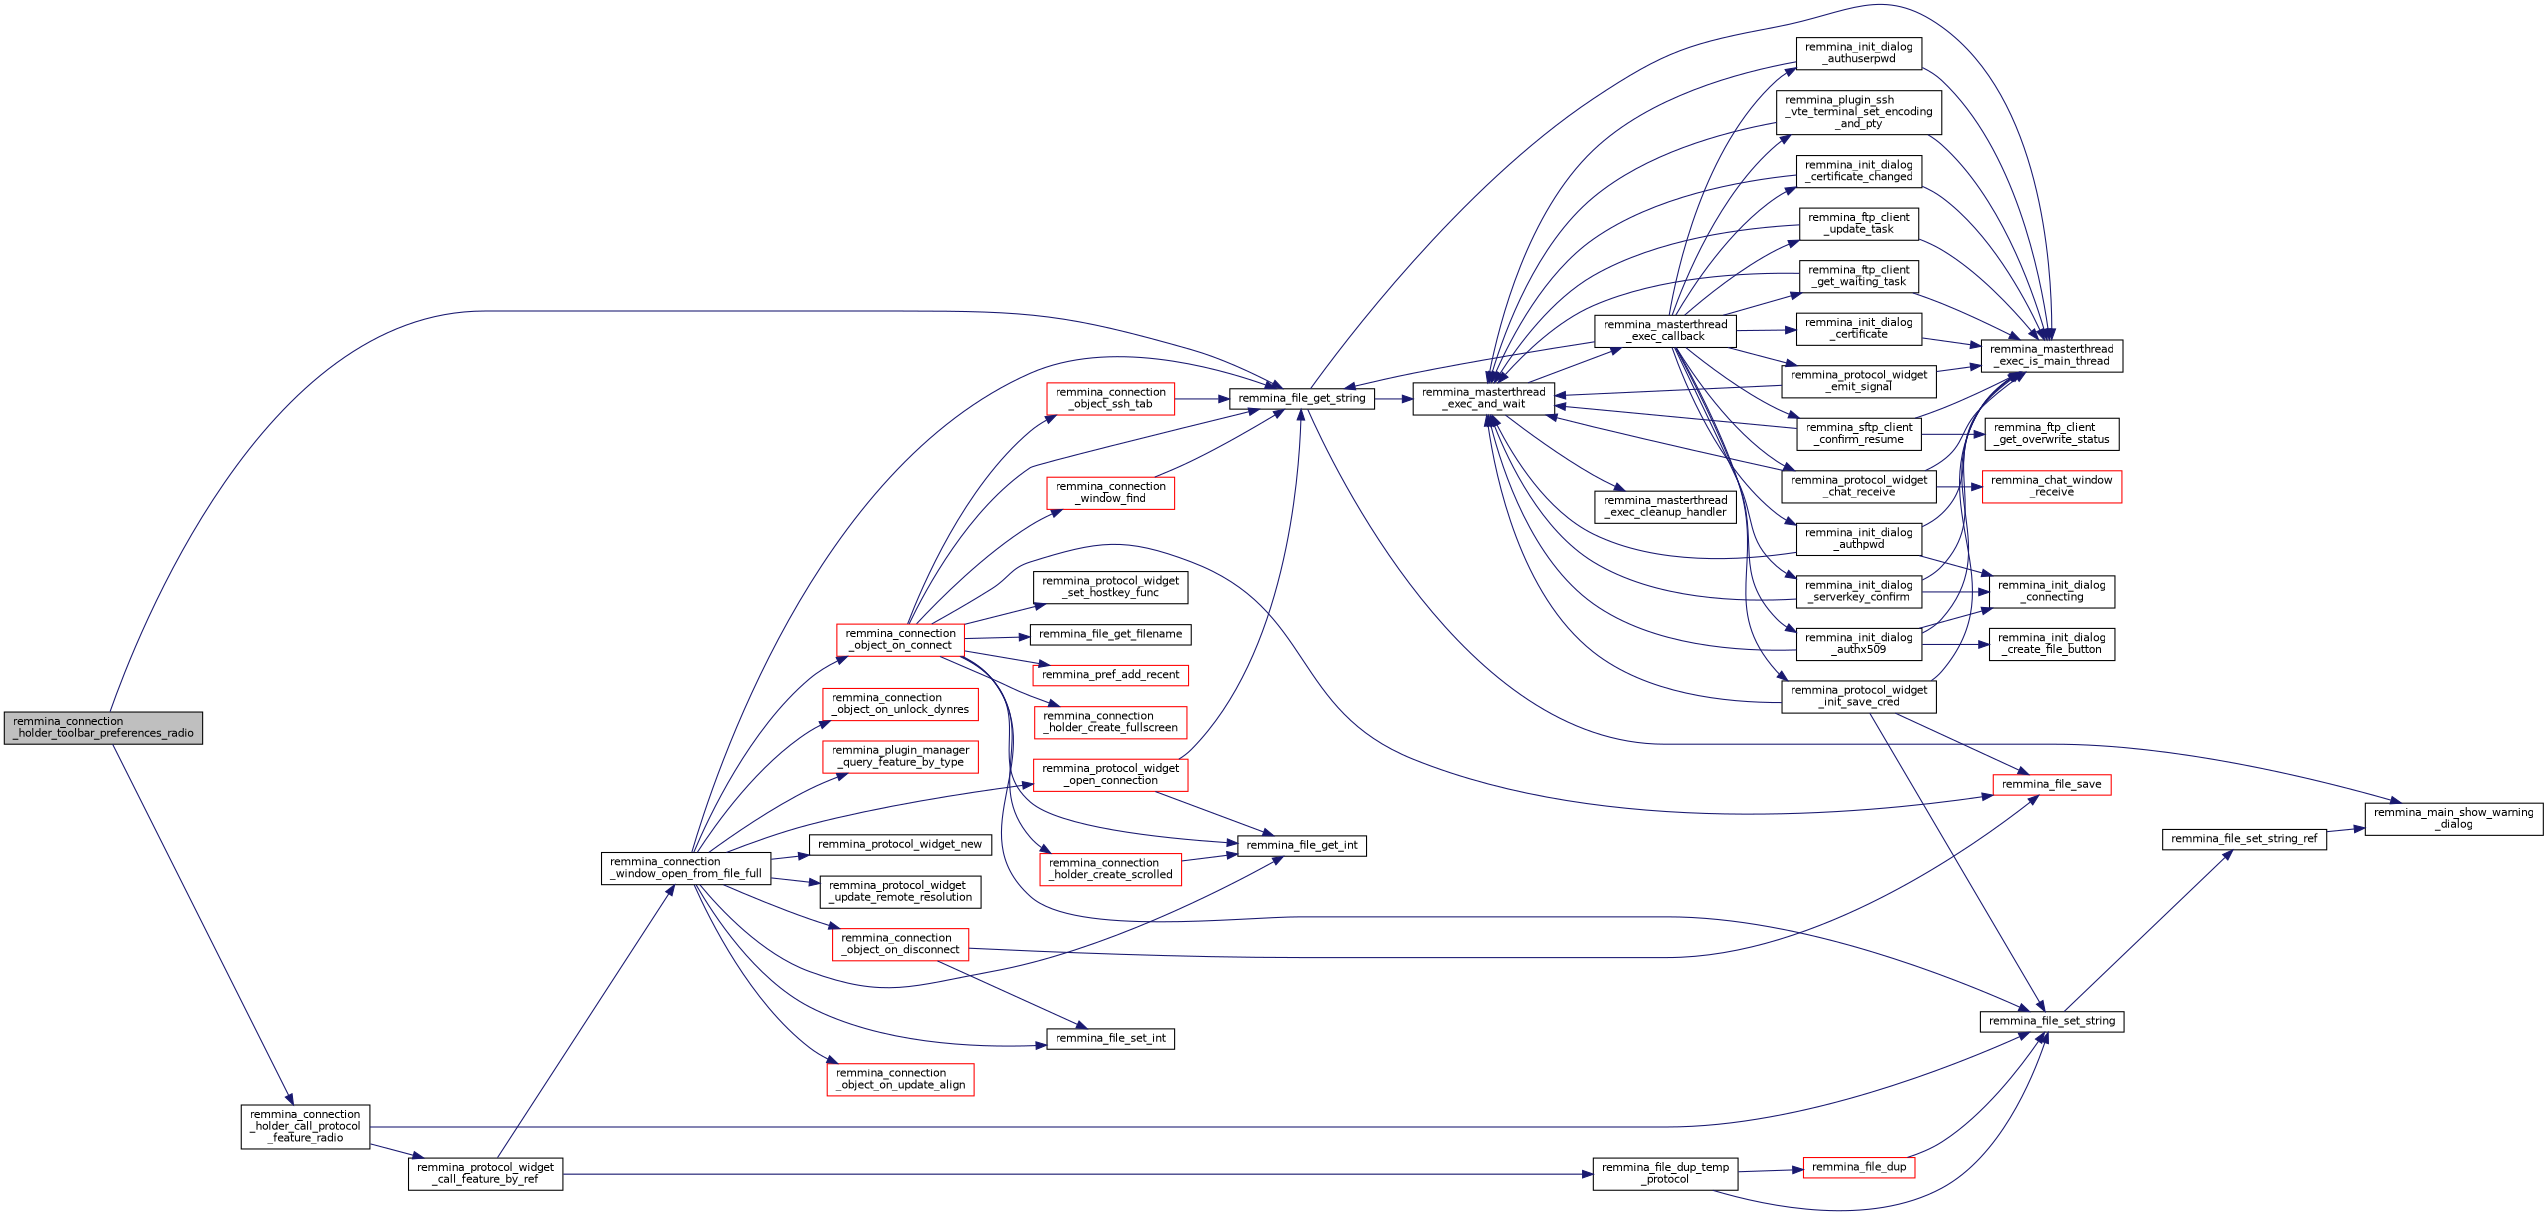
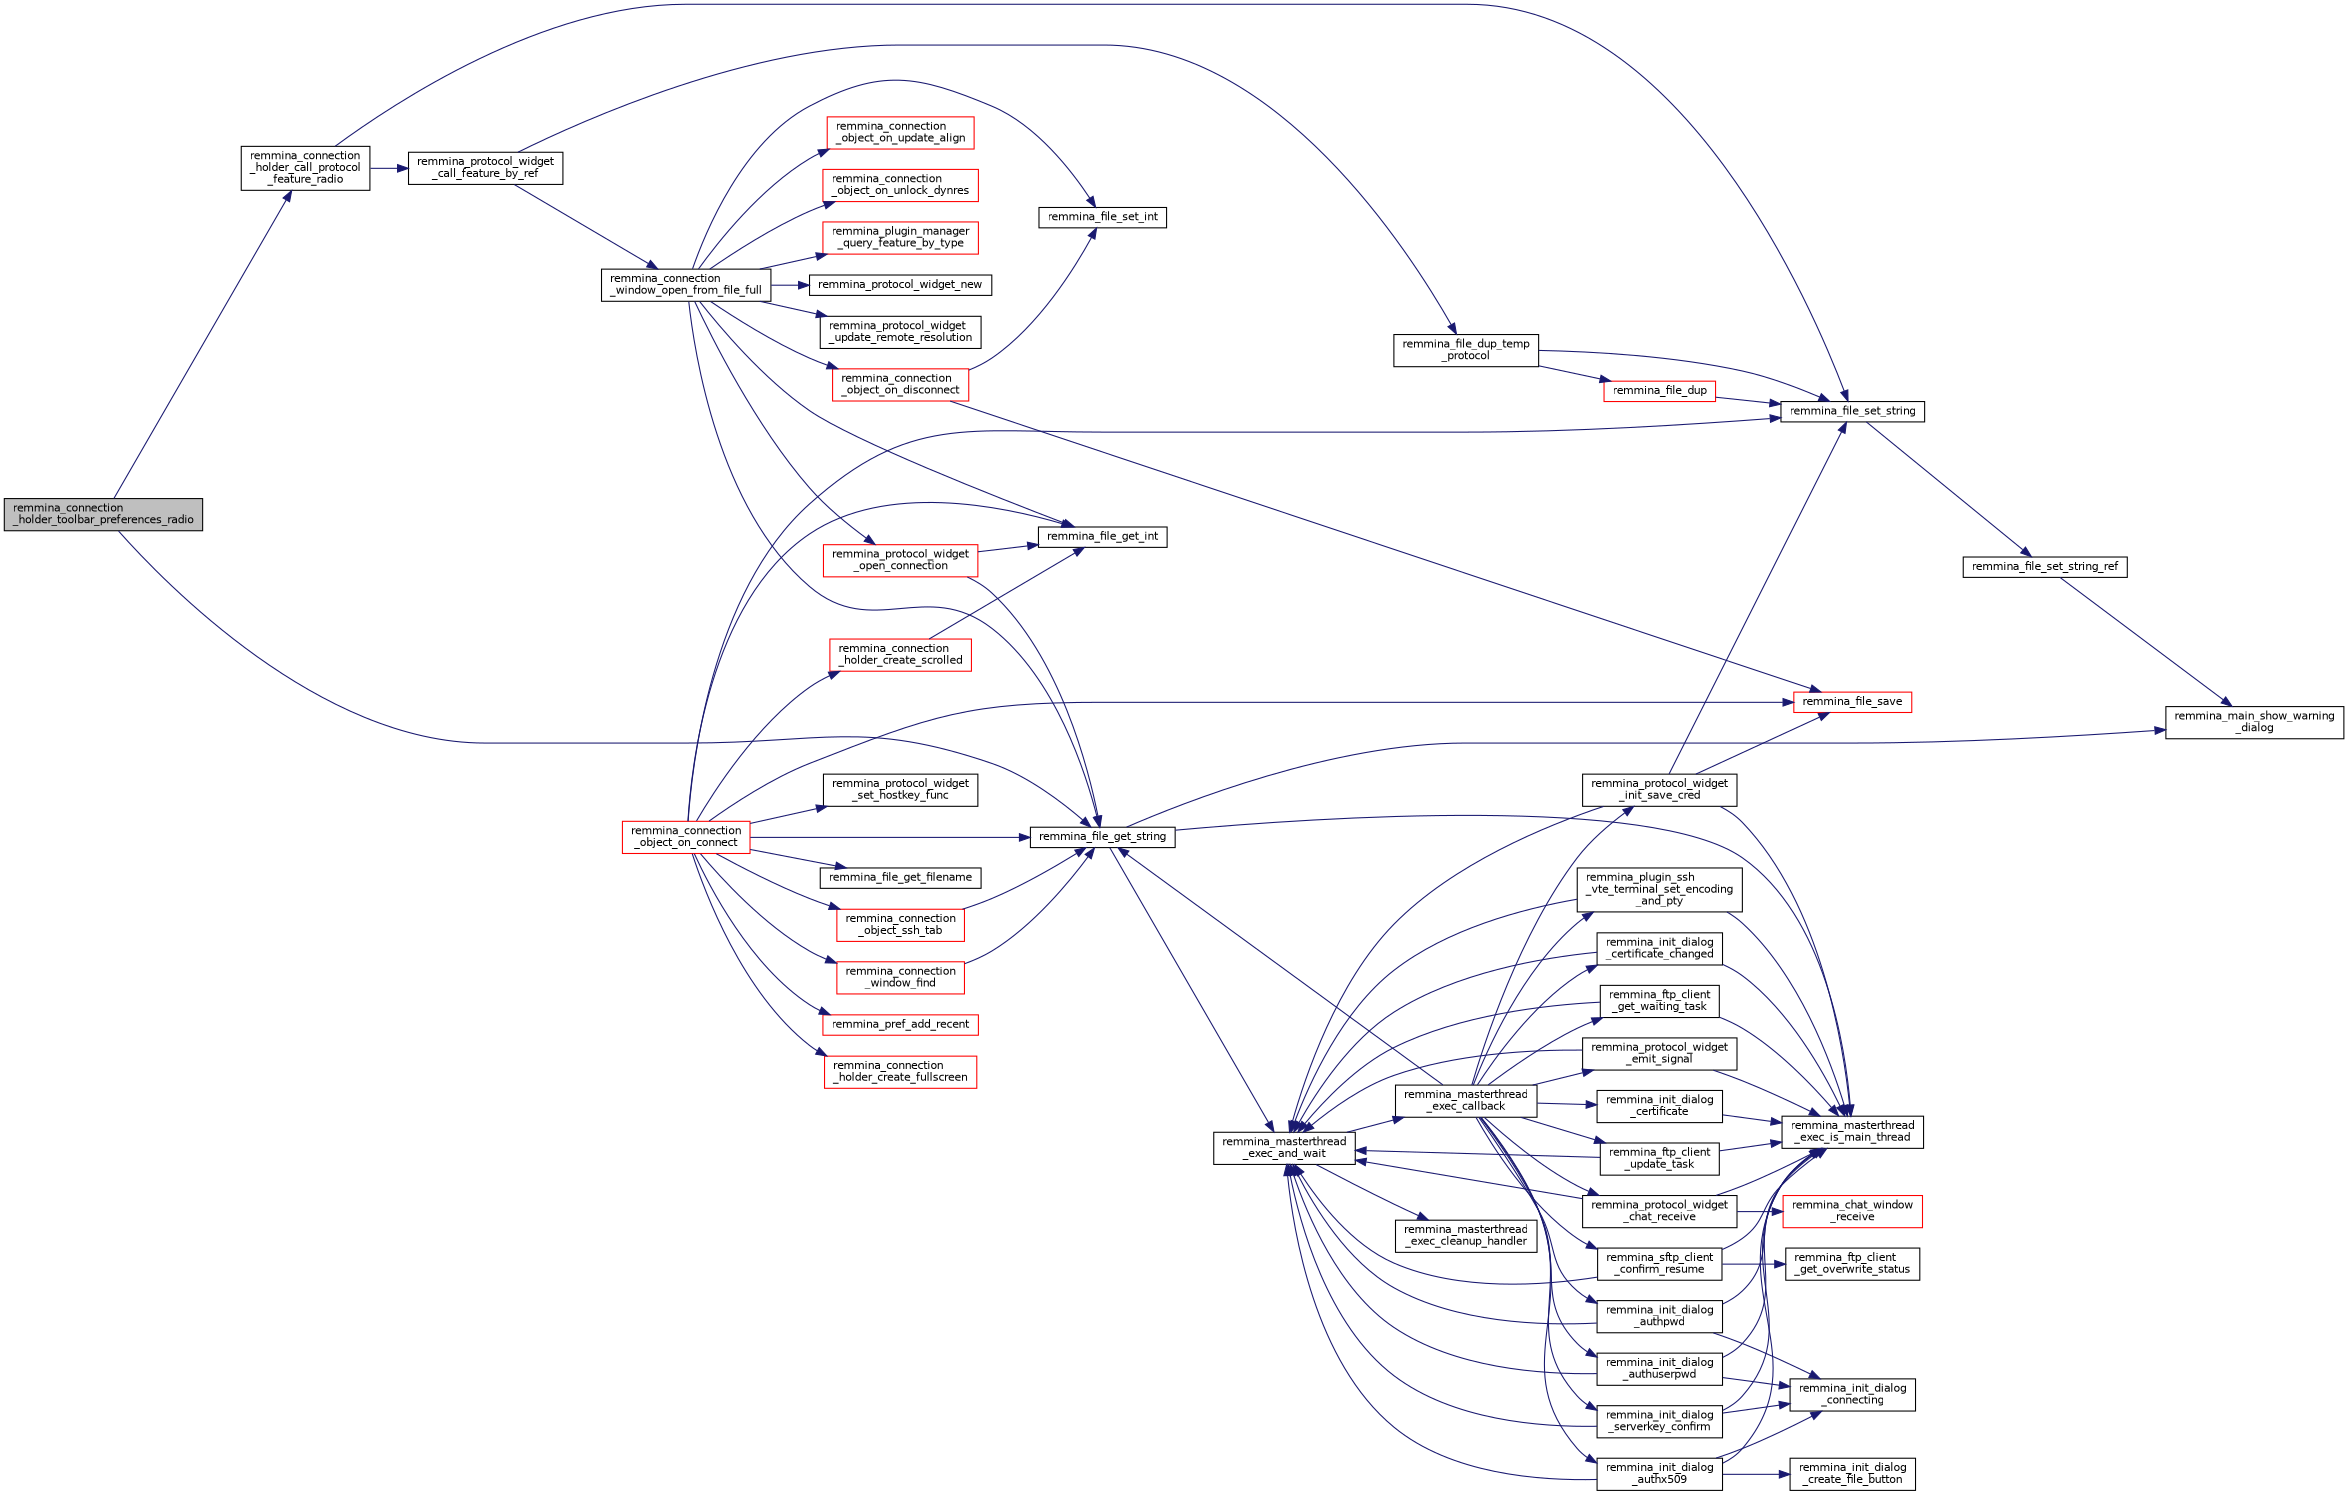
(751, 745) -> none
none -> (1744, 1380)
